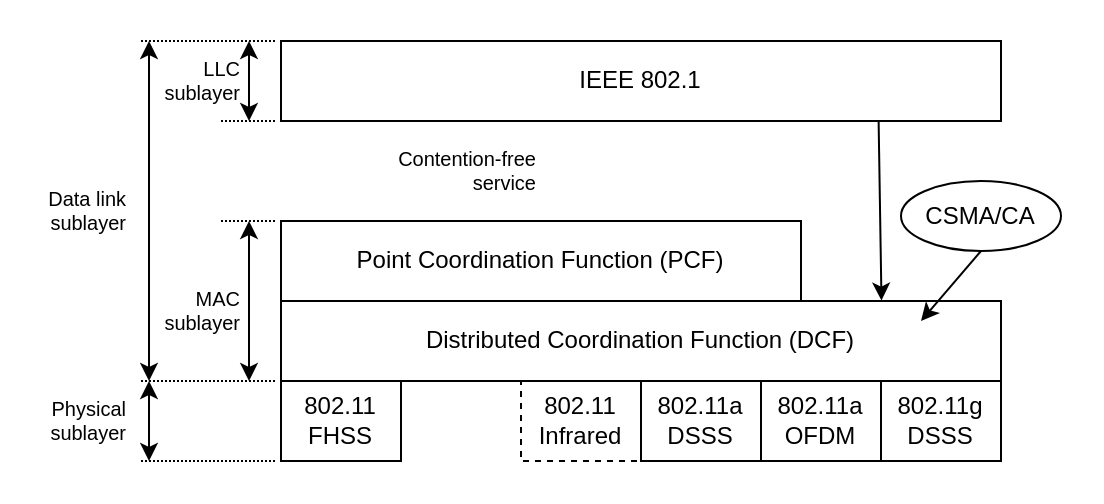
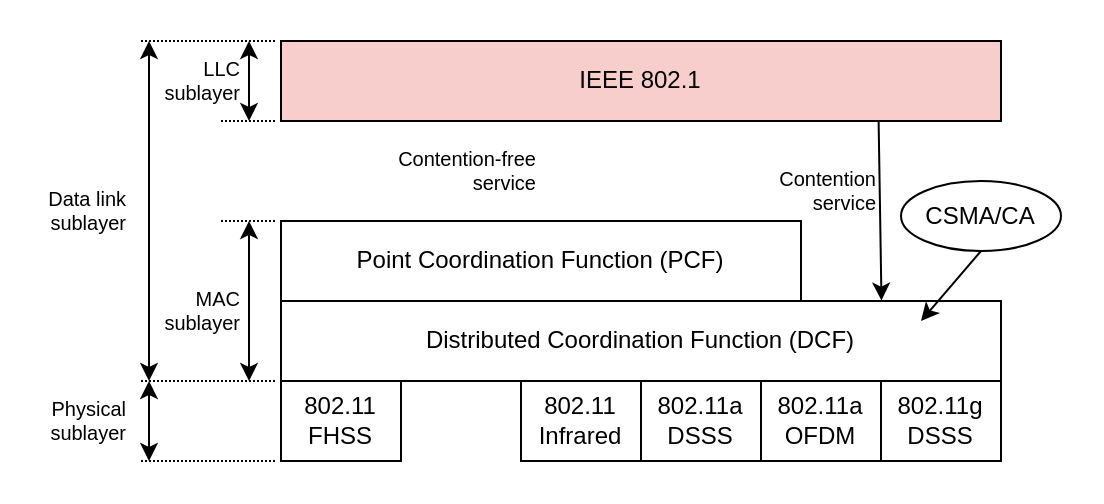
(641, 81) -> (641, 81)
none -> (811, 191)
(581, 421) -> (581, 421)
